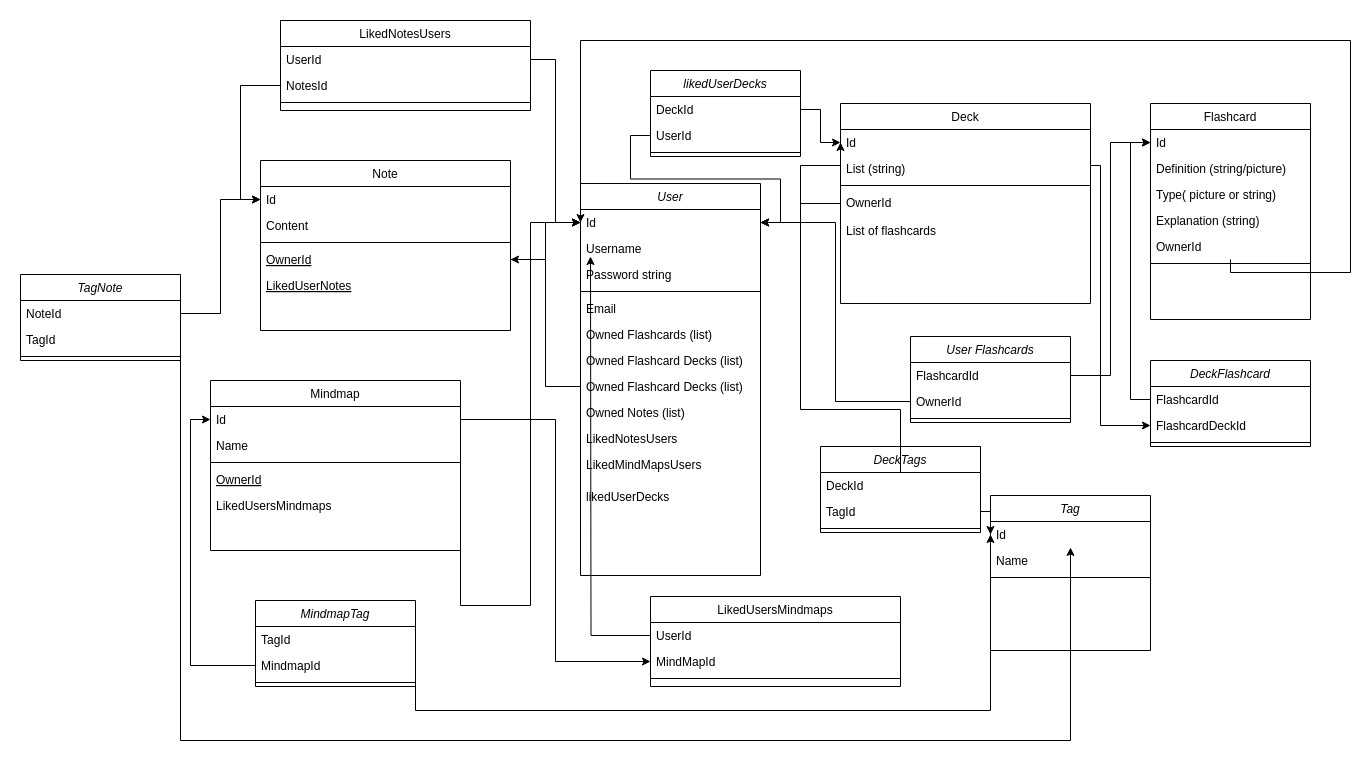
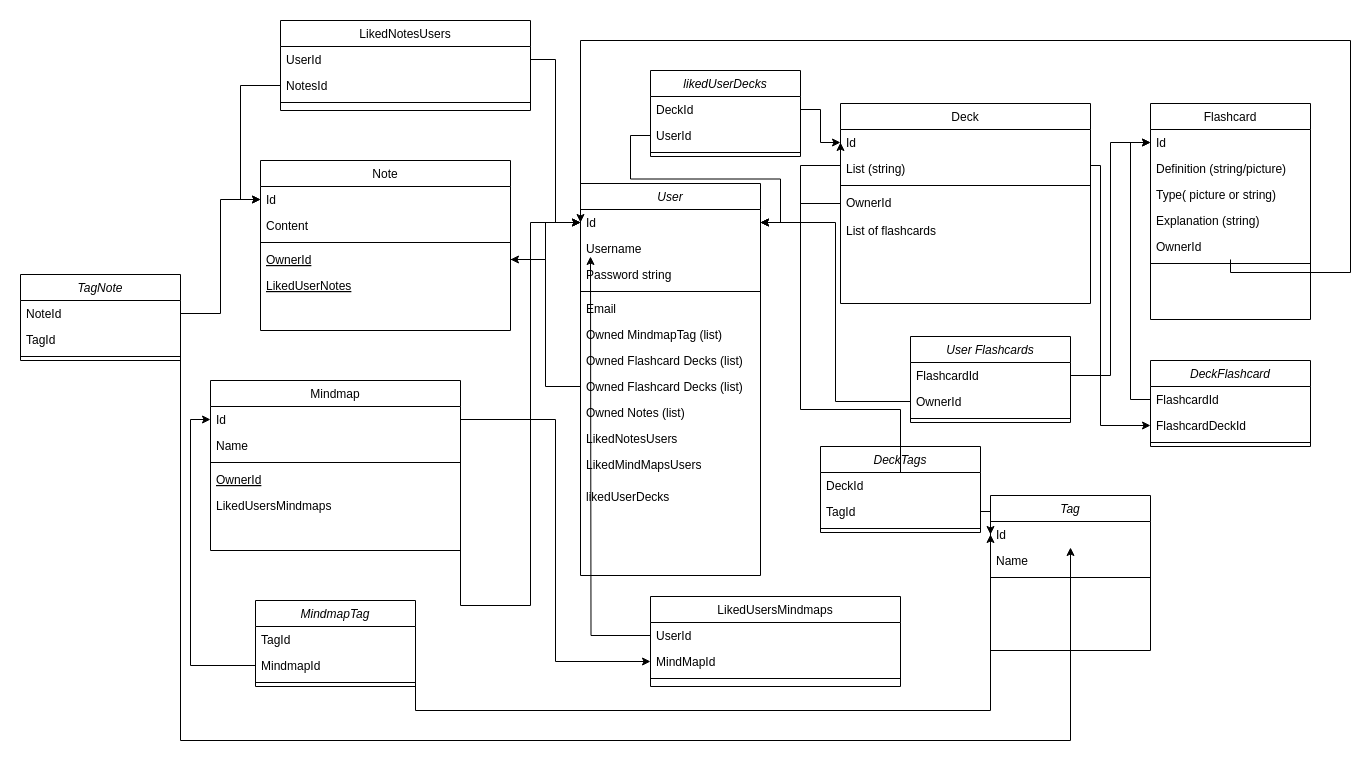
(655, 335) -> (655, 335)
